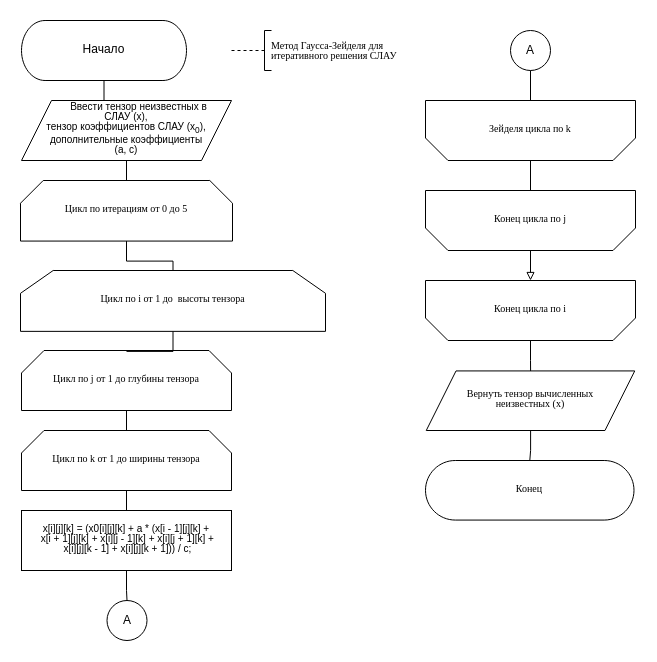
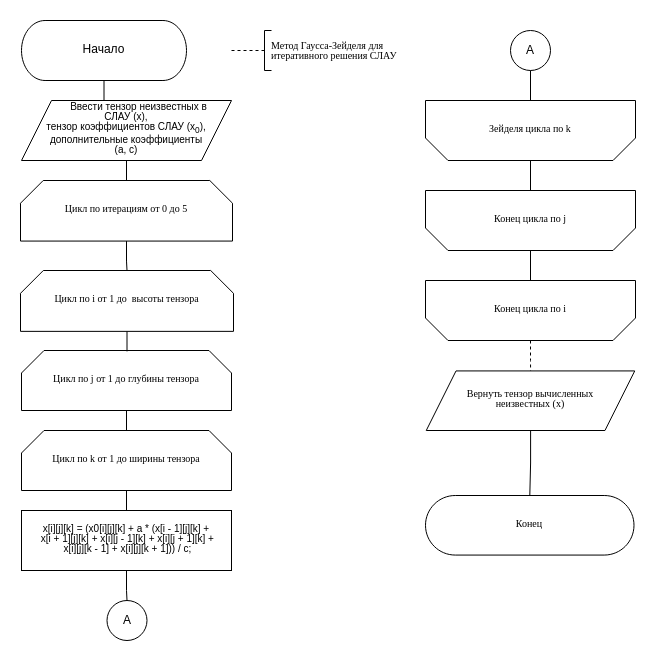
(531, 271) -> (531, 274)
(173, 301) -> (127, 301)
(531, 356) -> (531, 356)
(530, 490) -> (530, 525)
